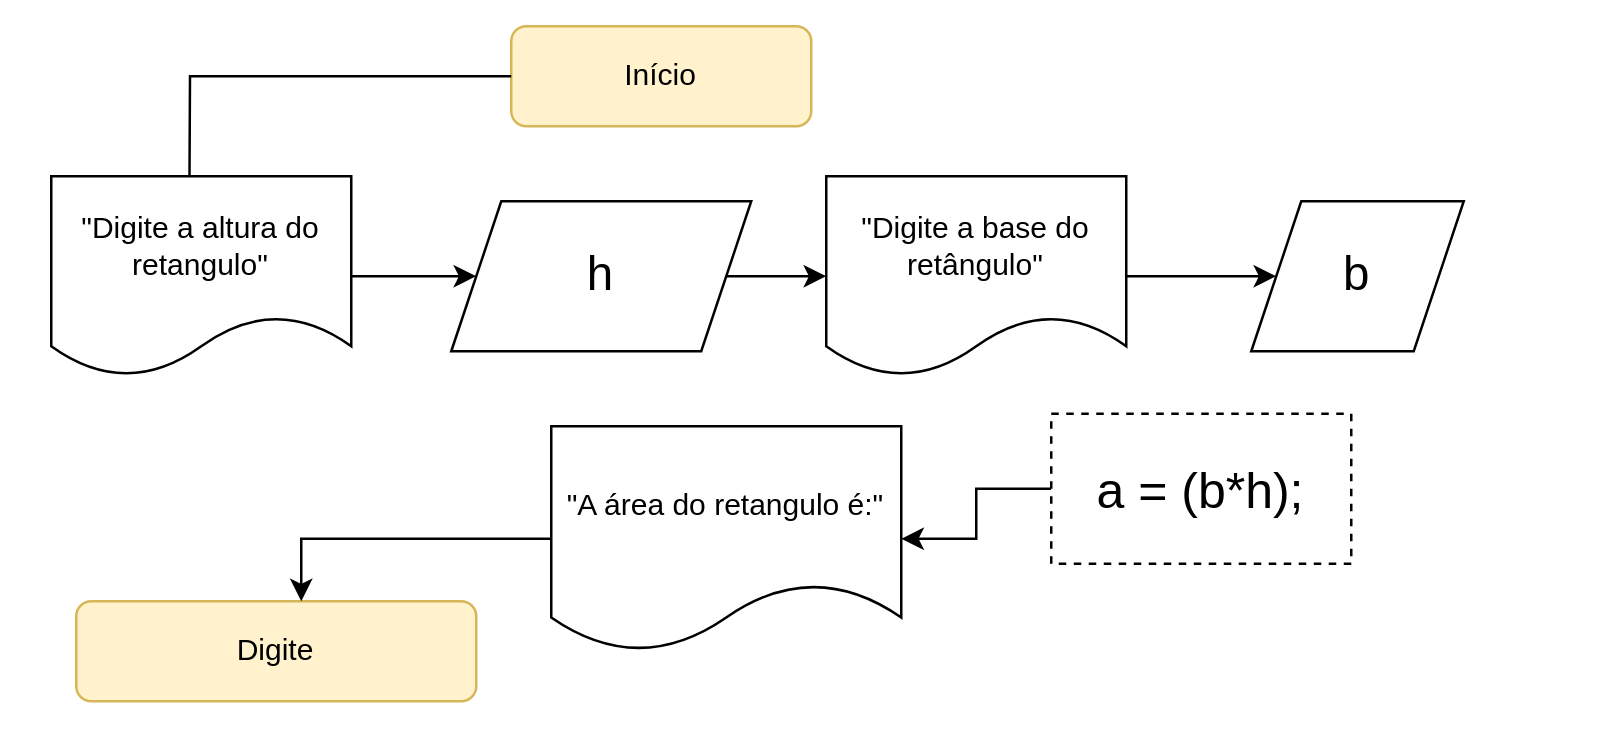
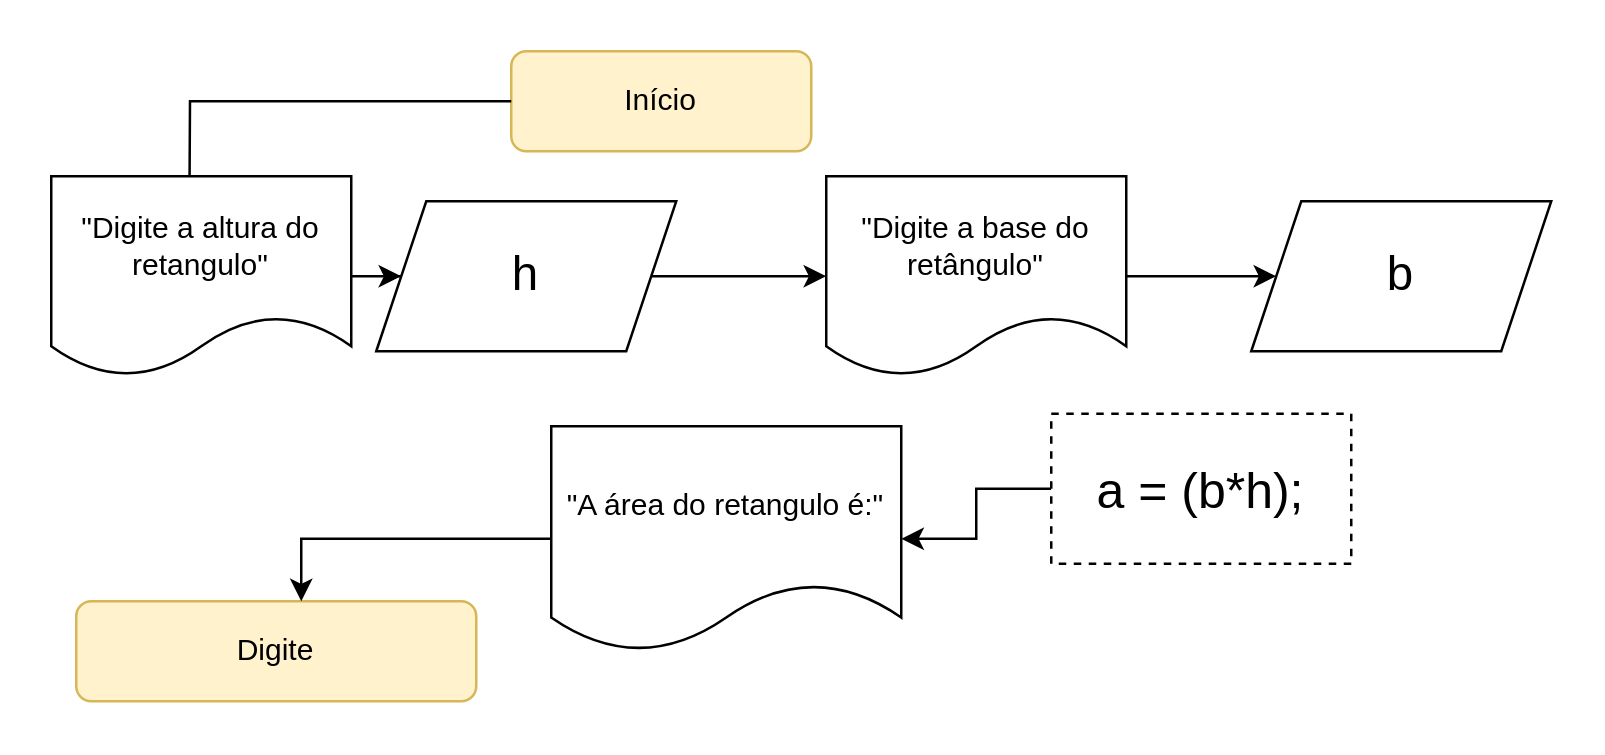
(661, 76) -> (661, 101)
(601, 276) -> (526, 276)
(1358, 276) -> (1401, 276)
